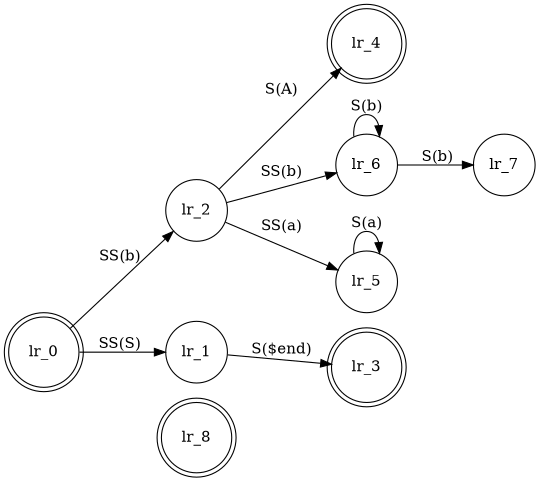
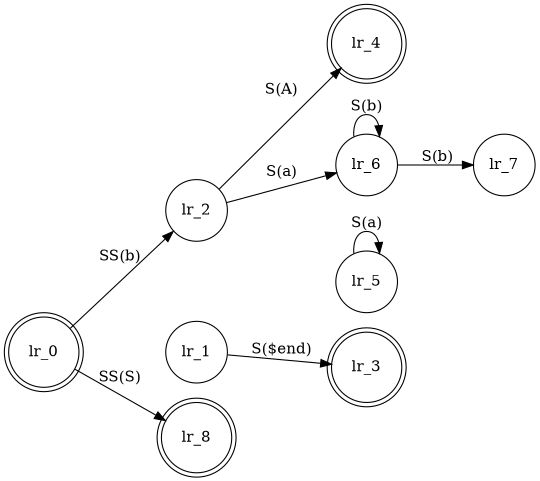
(282, 172) -> (282, 172)
(277, 244) -> none
(117, 352) -> (115, 392)
